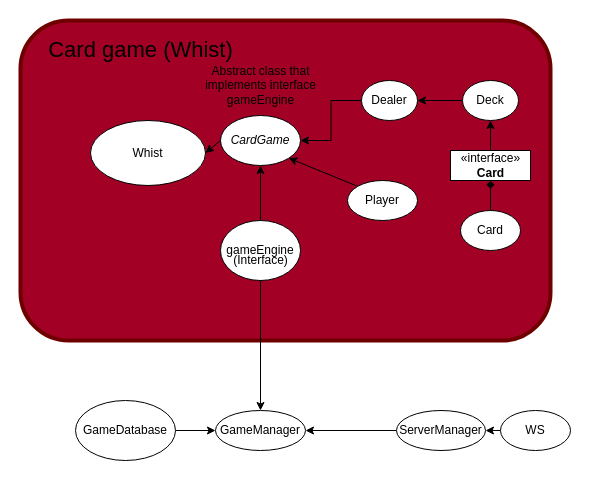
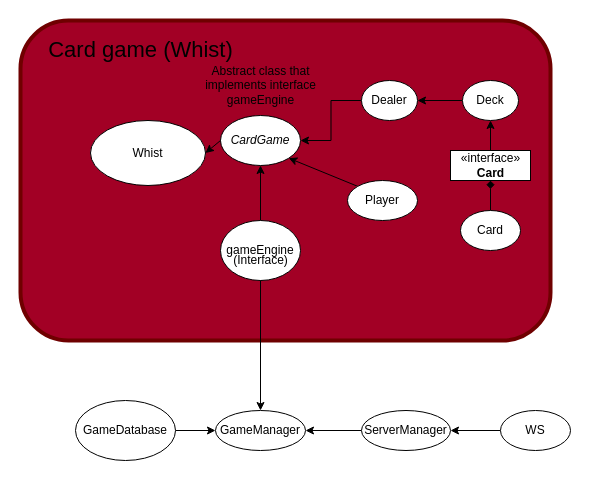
(441, 431) -> (406, 431)
